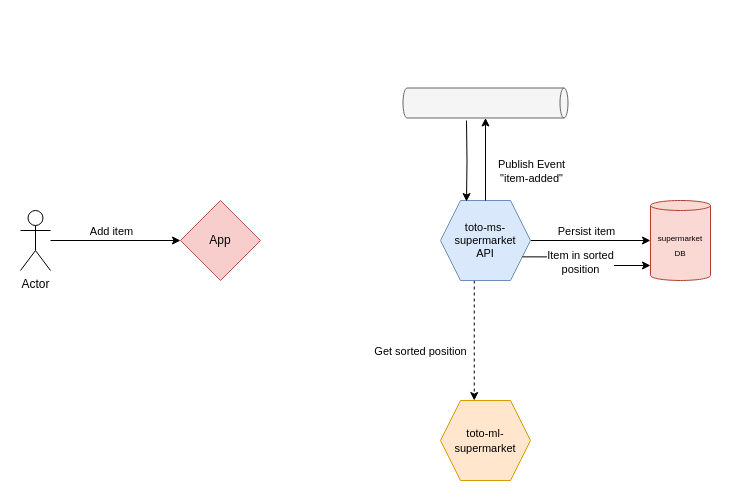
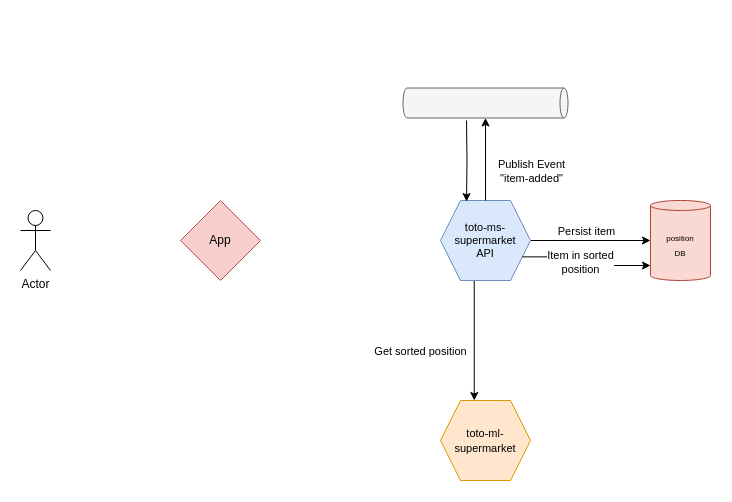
(112, 241) -> none
(681, 245) -> (681, 245)
(474, 338) -> (474, 338)
